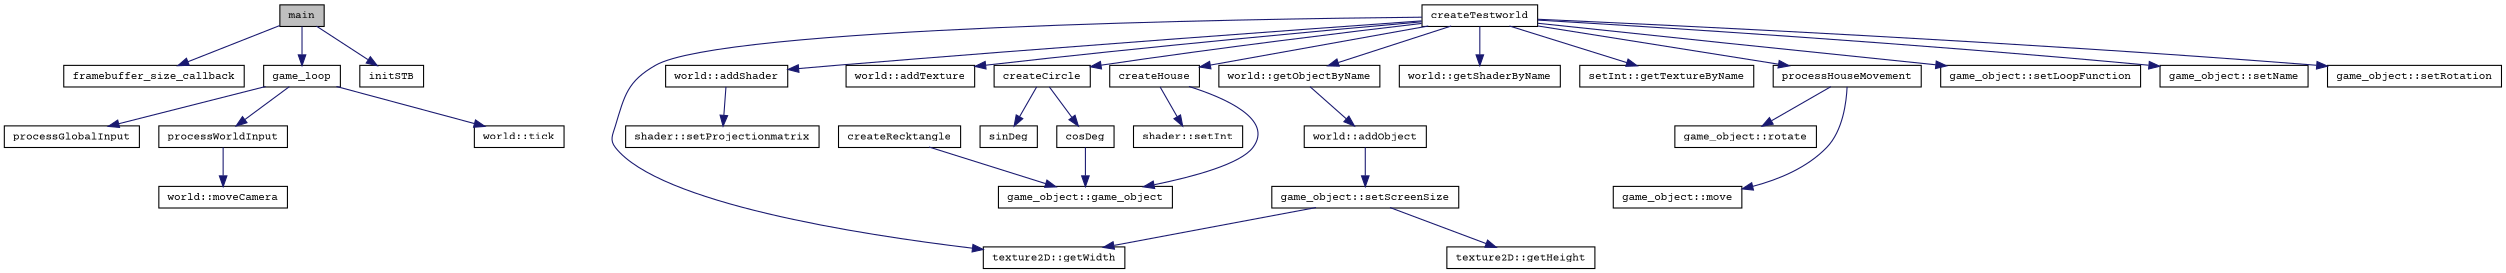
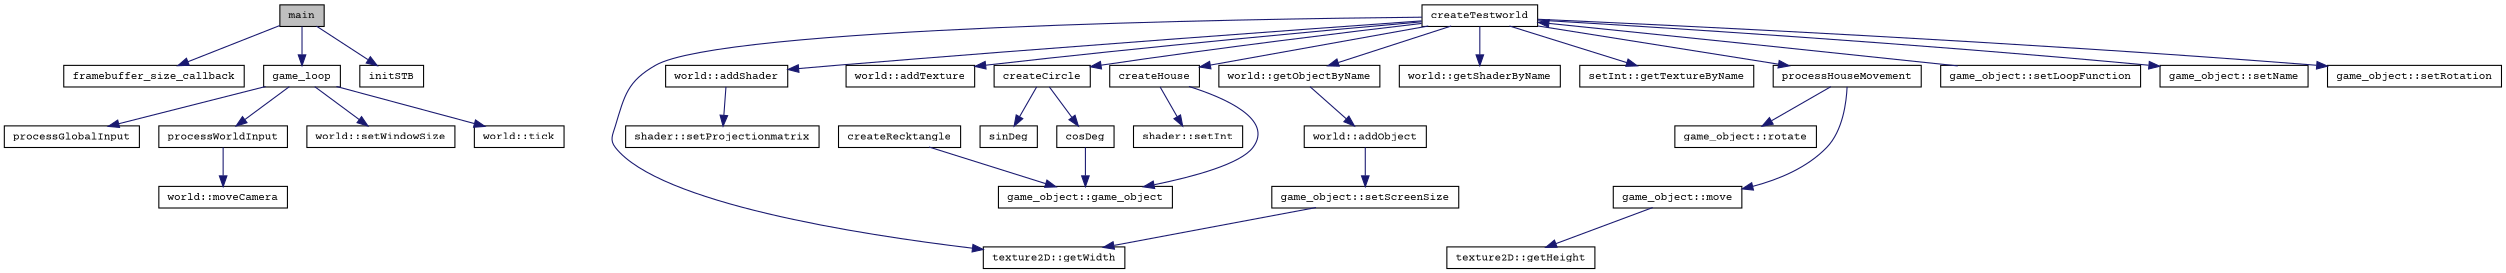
(1737, 44) -> (1753, 44)
none -> (381, 137)
(1438, 226) -> (1604, 226)
